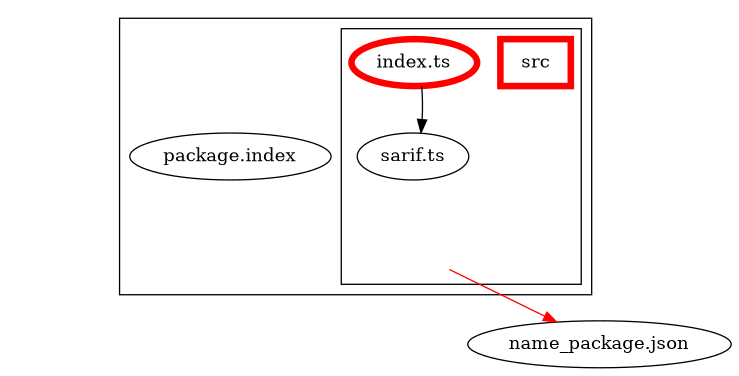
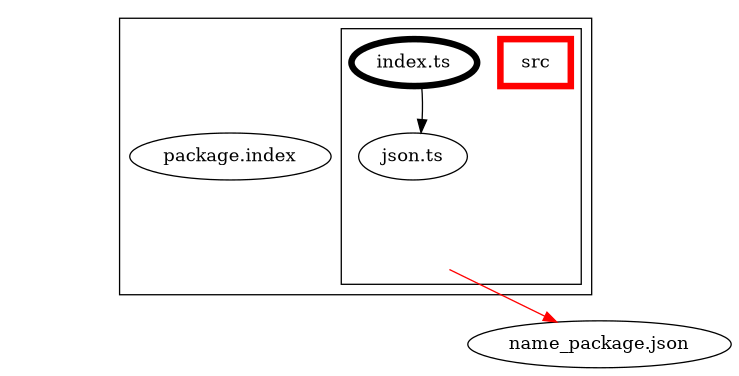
(414, 63) -> (414, 63)
(413, 156) -> (413, 156)
